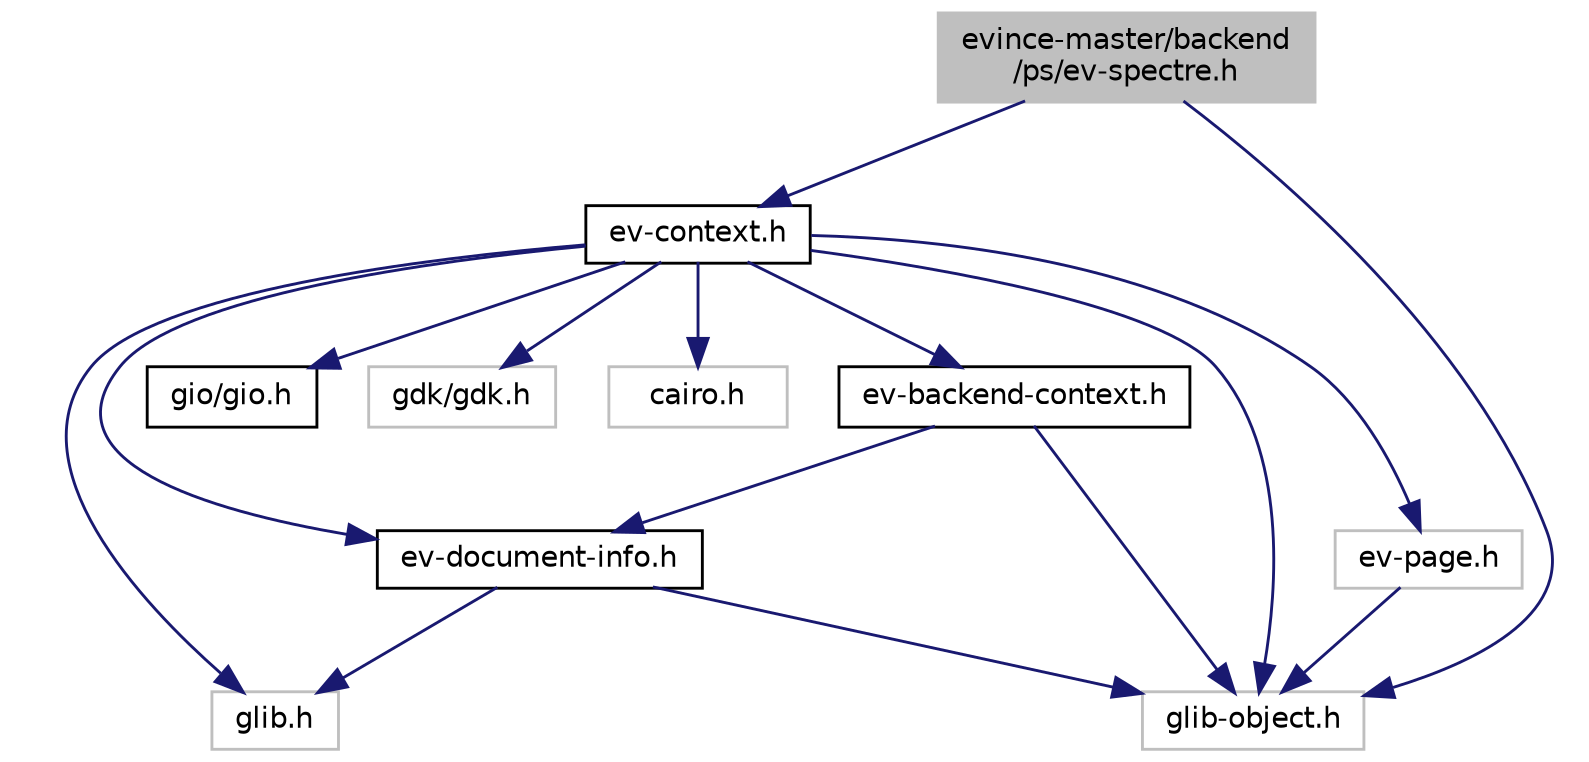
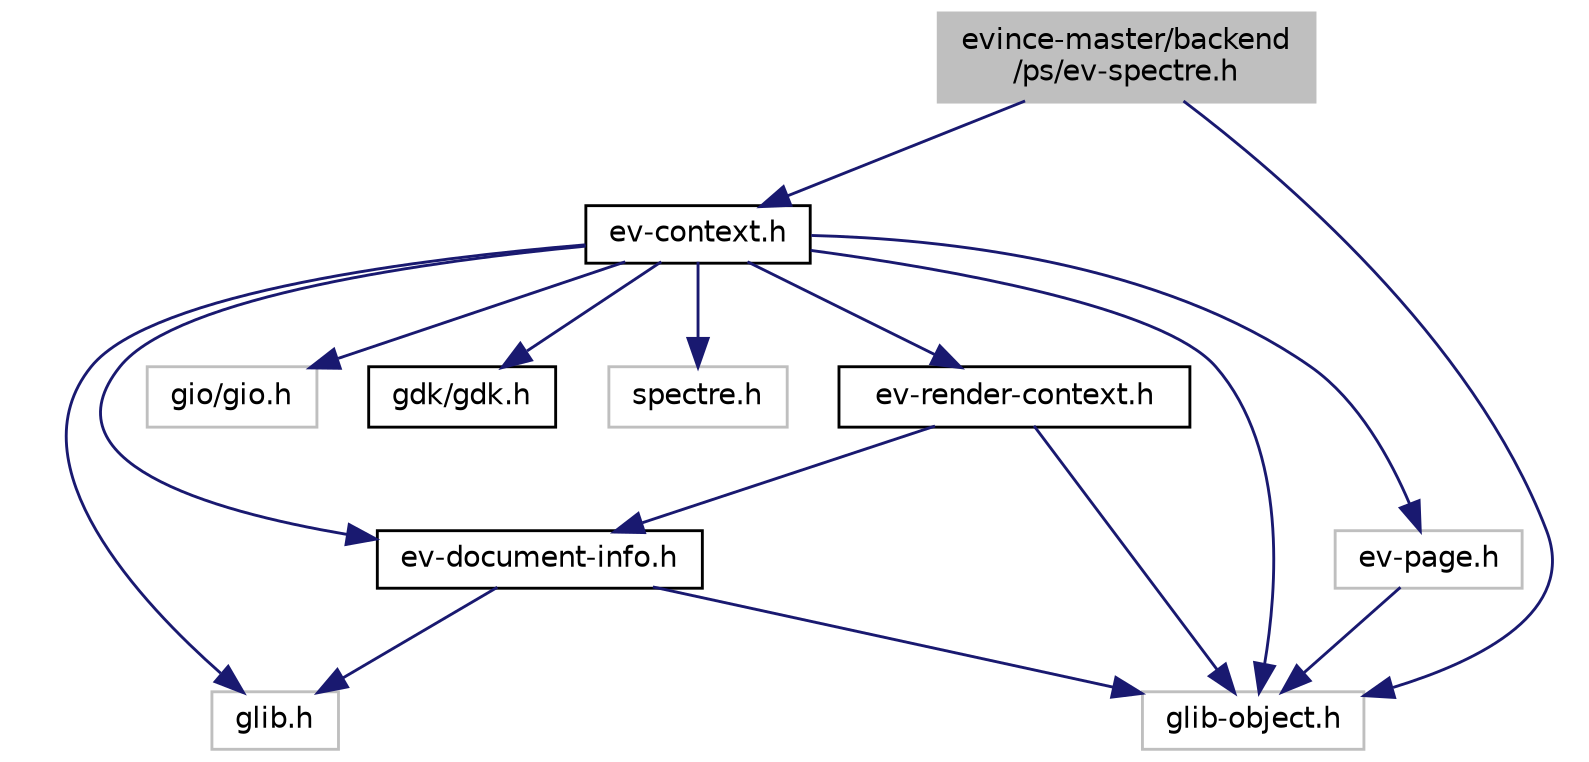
(232, 397) -> (232, 397)
(462, 397) -> (462, 397)
(698, 397) -> (698, 397)
(1014, 397) -> (1014, 397)
